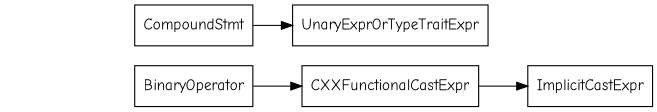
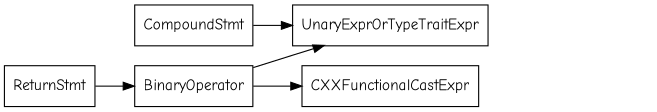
none -> (283, 58)
none -> (50, 86)
(590, 86) -> none
